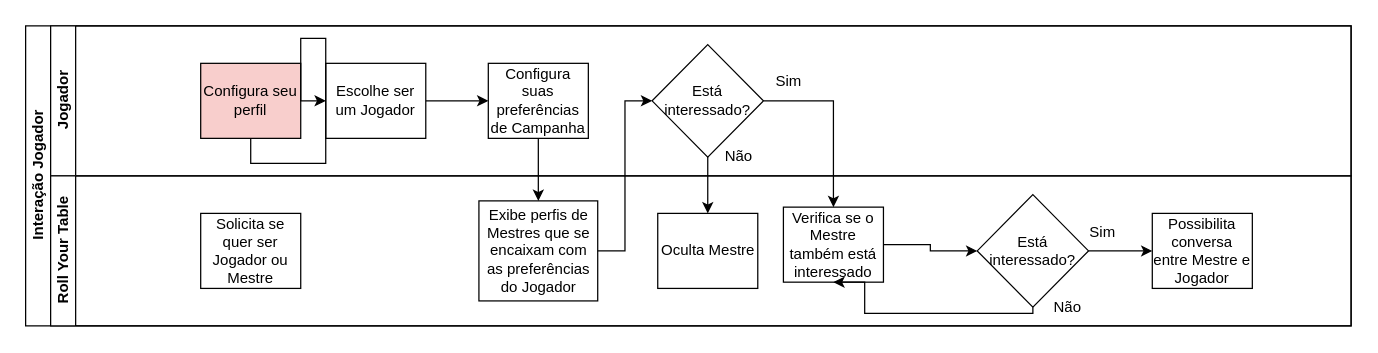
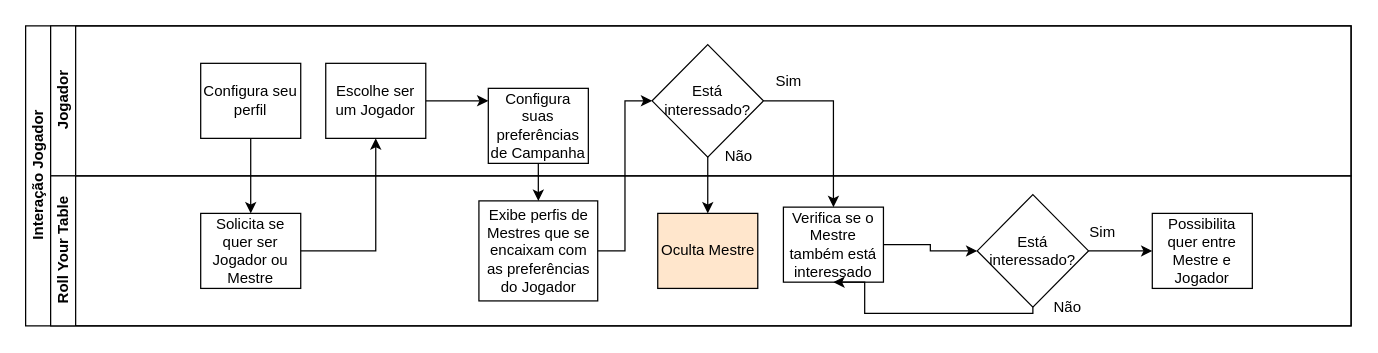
(251, 101) -> (251, 101)
(538, 101) -> (538, 126)
(300, 163) -> (251, 183)
none -> (376, 237)
(708, 251) -> (708, 251)
(1202, 251) -> (1202, 251)
